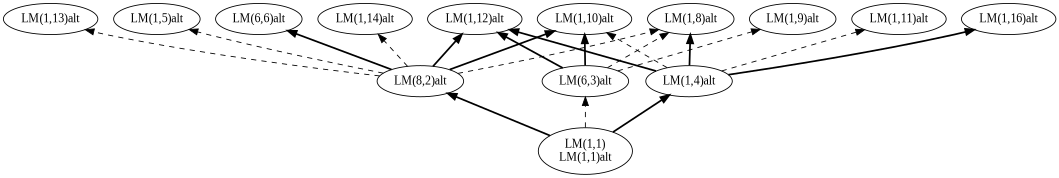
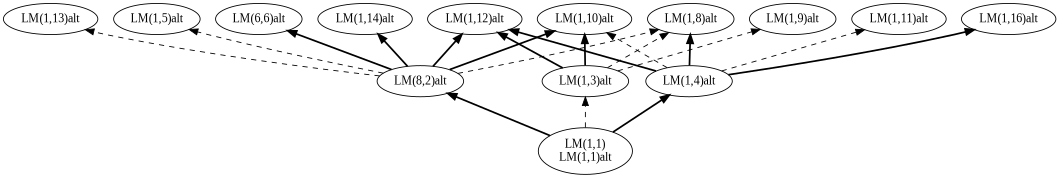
(396, 54) -> (396, 54)
(585, 81) -> (585, 81)
